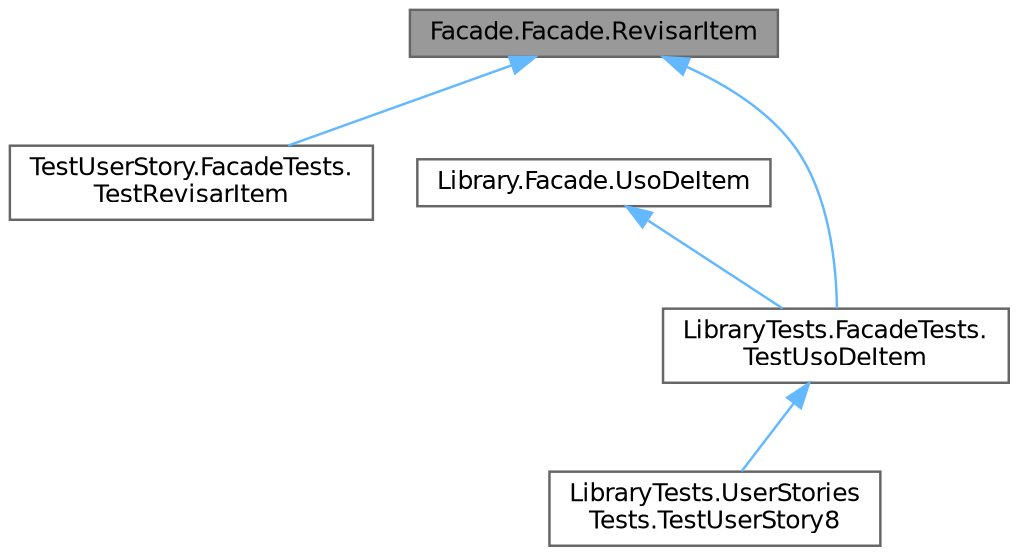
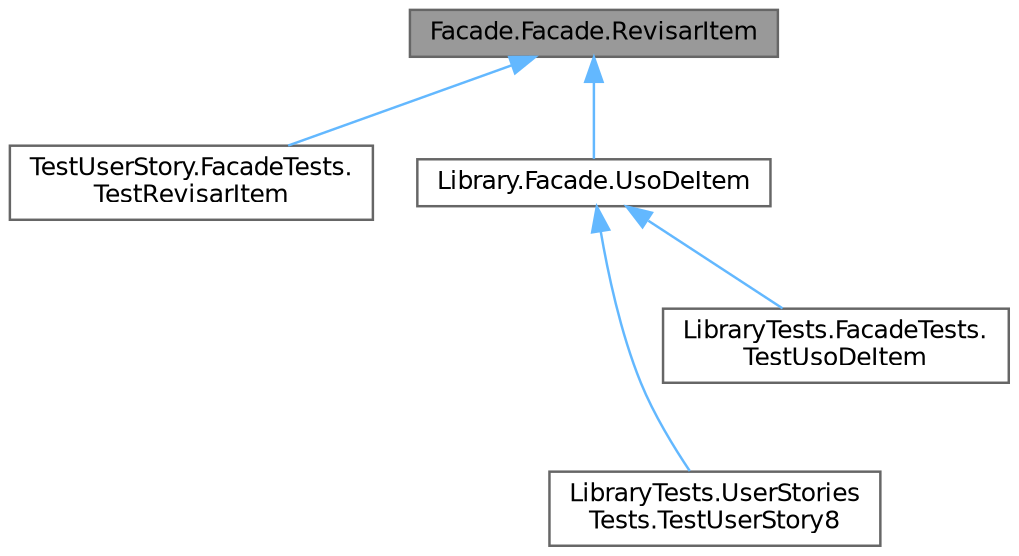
(804, 161) -> (594, 121)
(768, 437) -> (631, 357)
